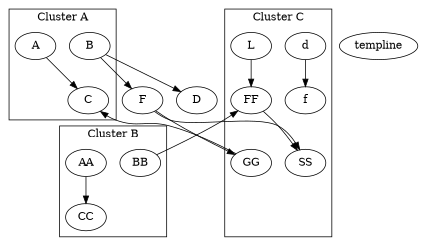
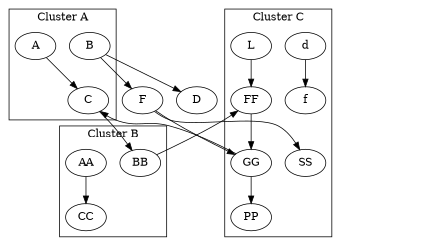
(379, 46) -> none
(271, 119) -> (251, 128)
none -> (117, 131)
none -> (251, 217)
